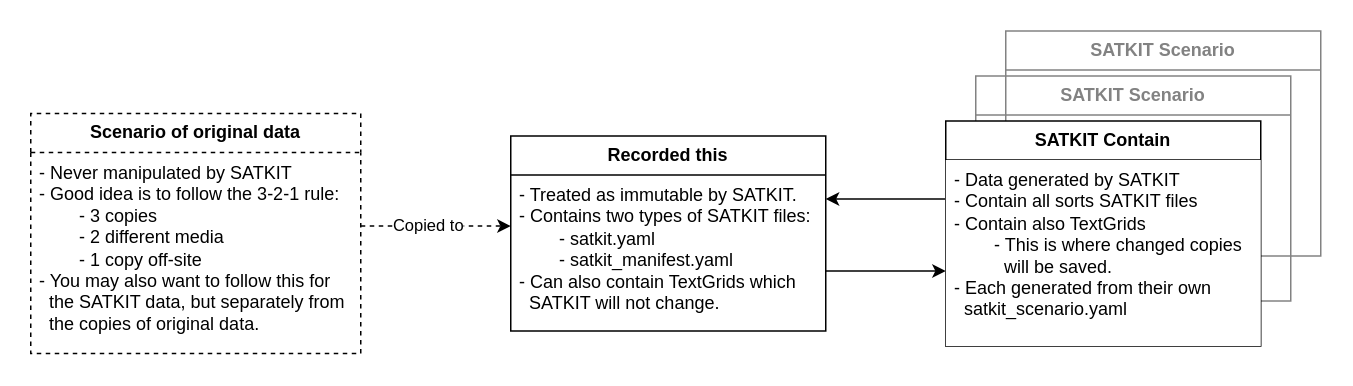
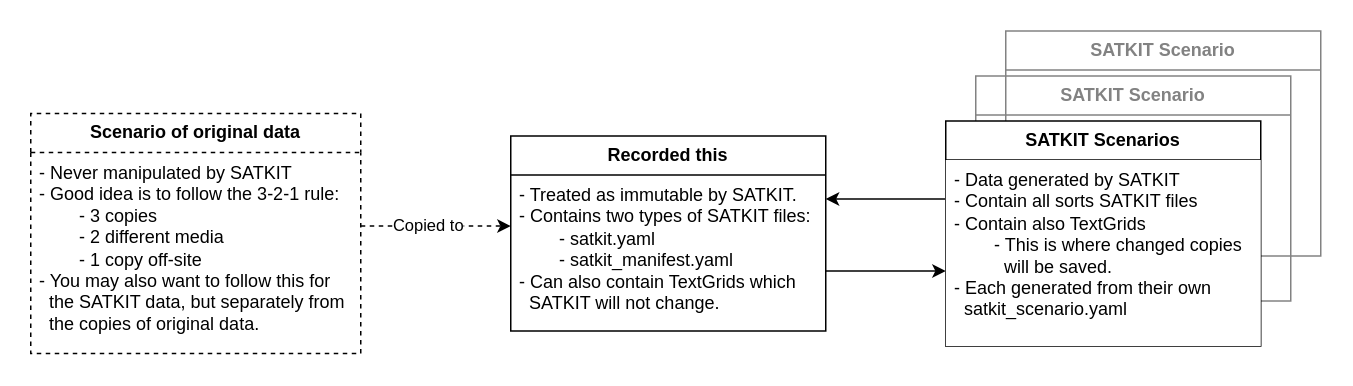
(1103, 140) -> (1103, 140)
